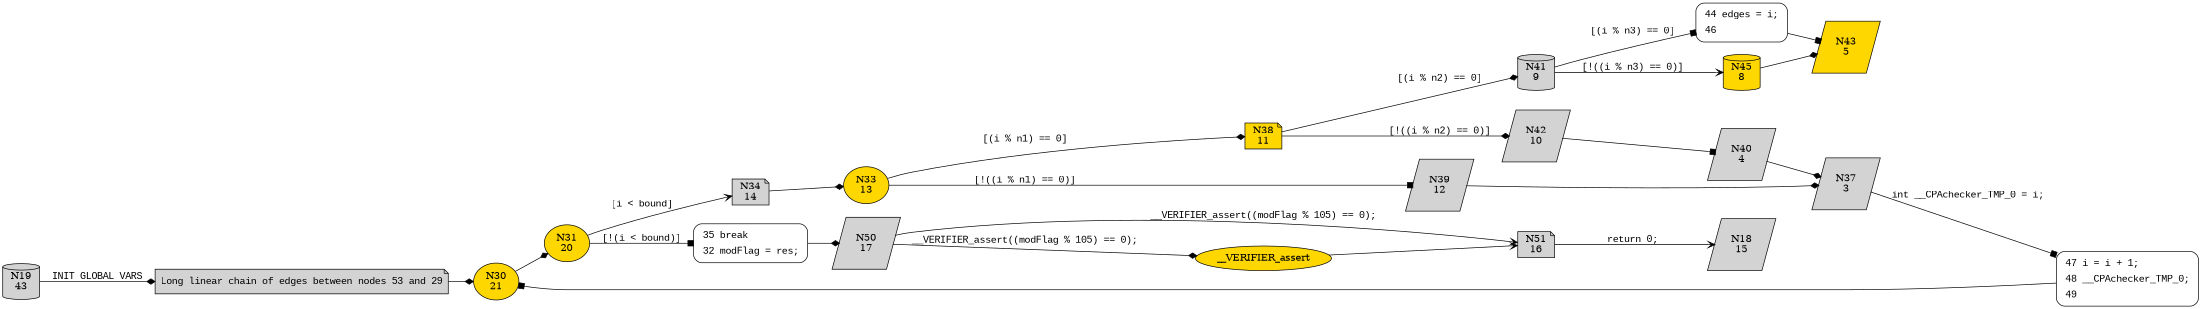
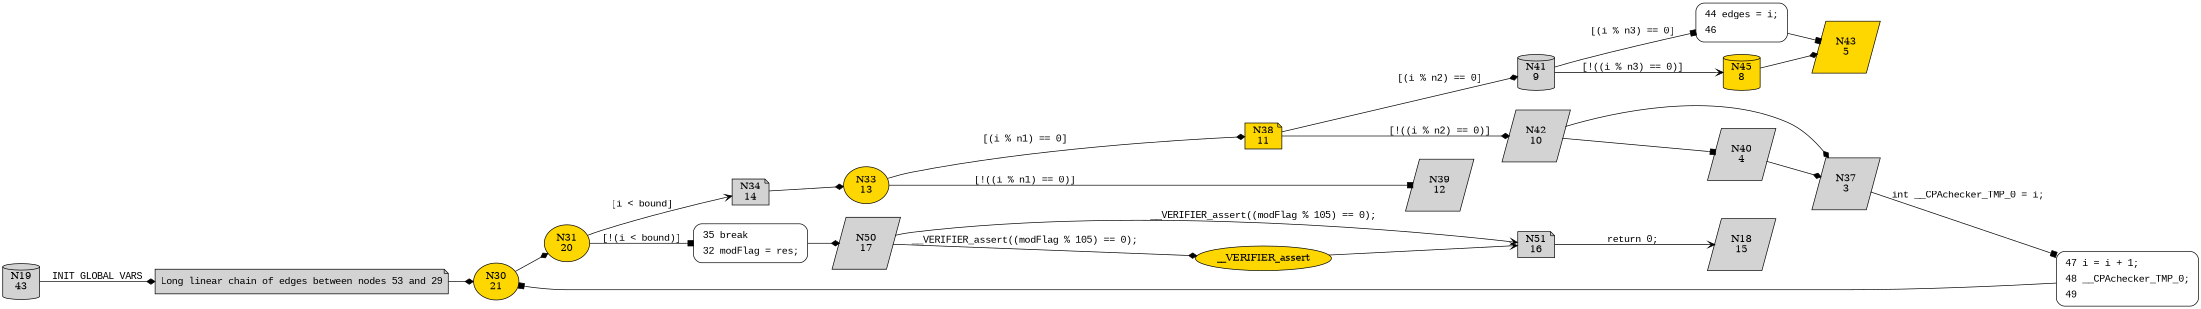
(1638, 188) -> (1700, 106)
